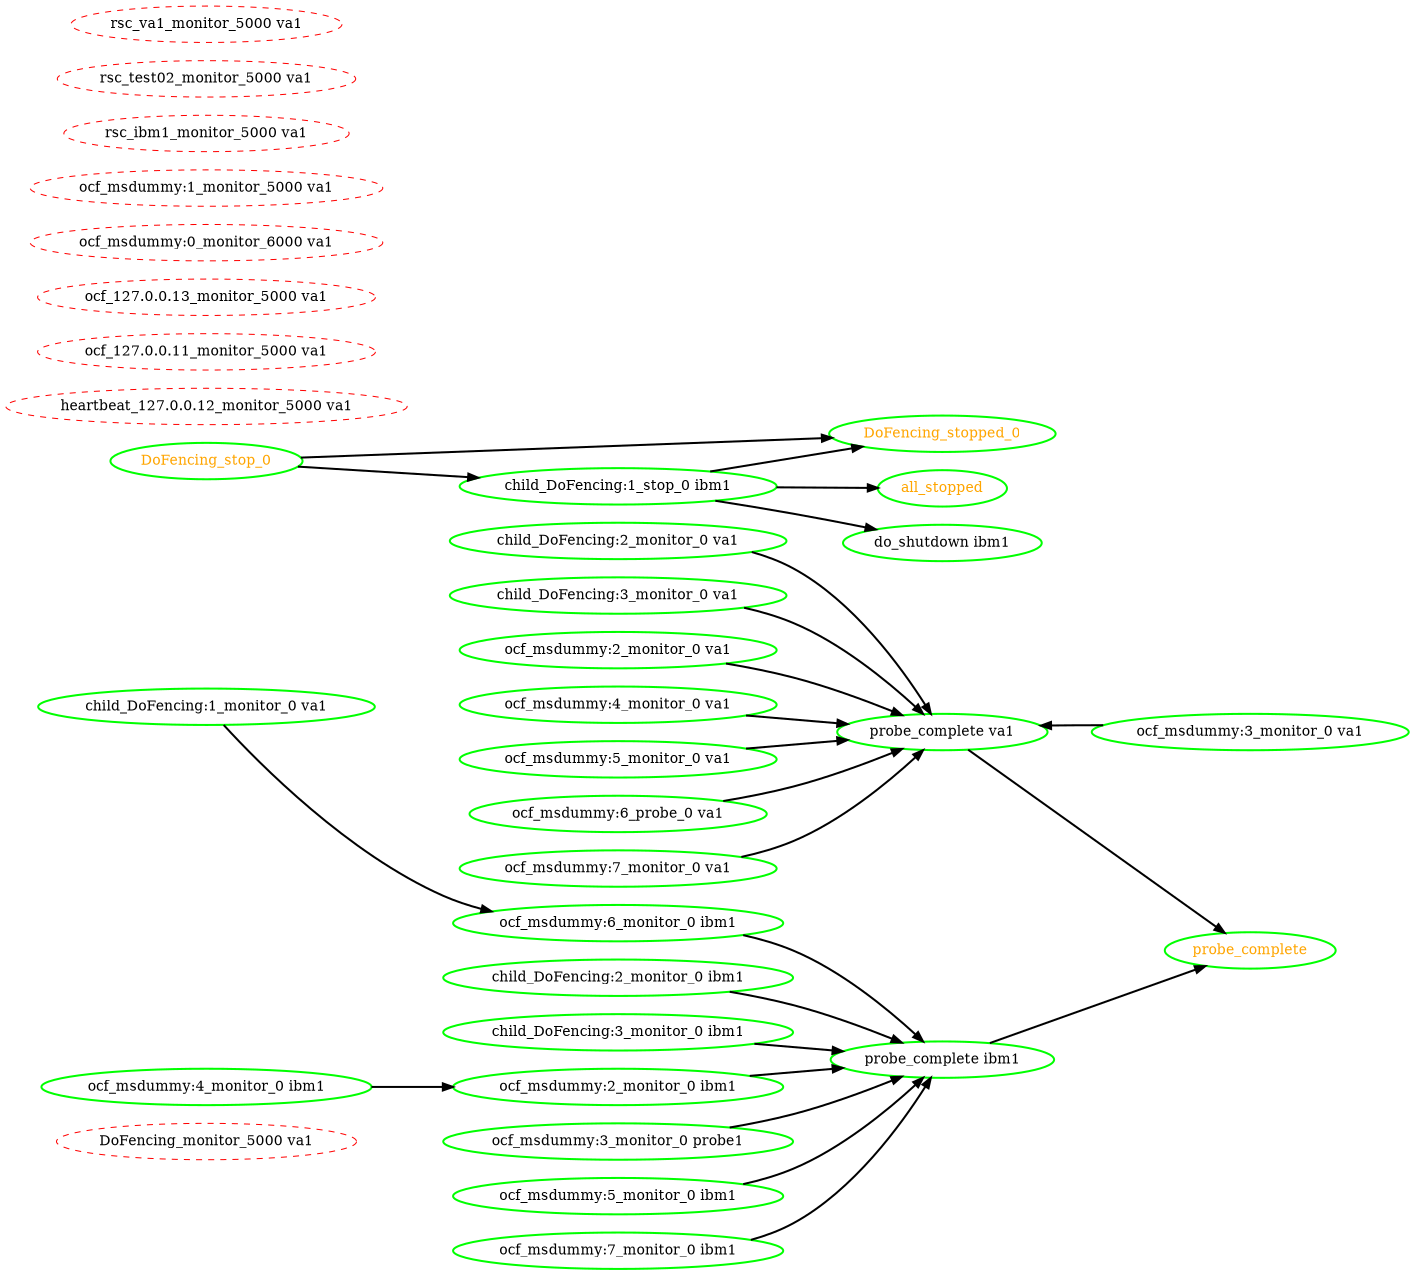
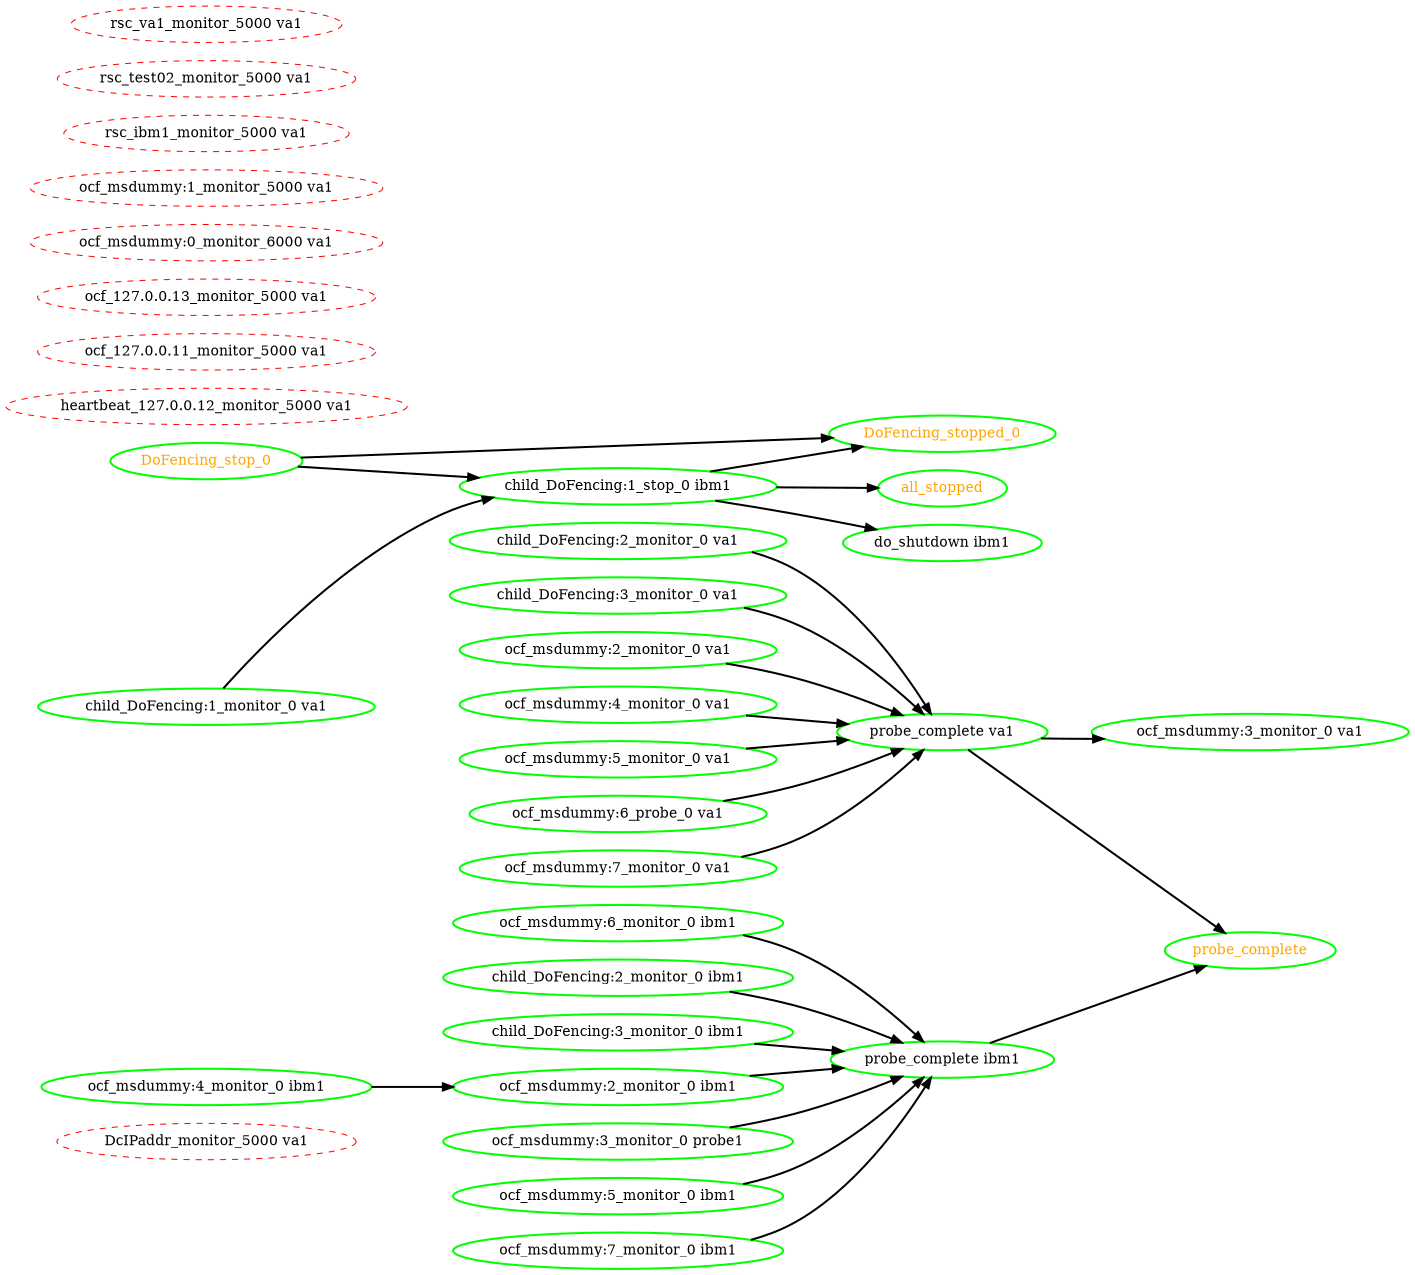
(1077, 725) -> (1067, 739)
(341, 833) -> (341, 577)
(206, 1142) -> (206, 1142)
